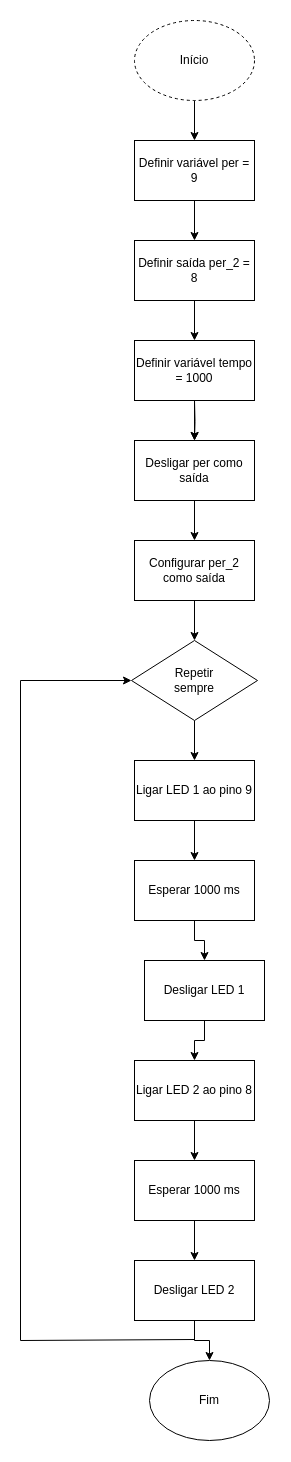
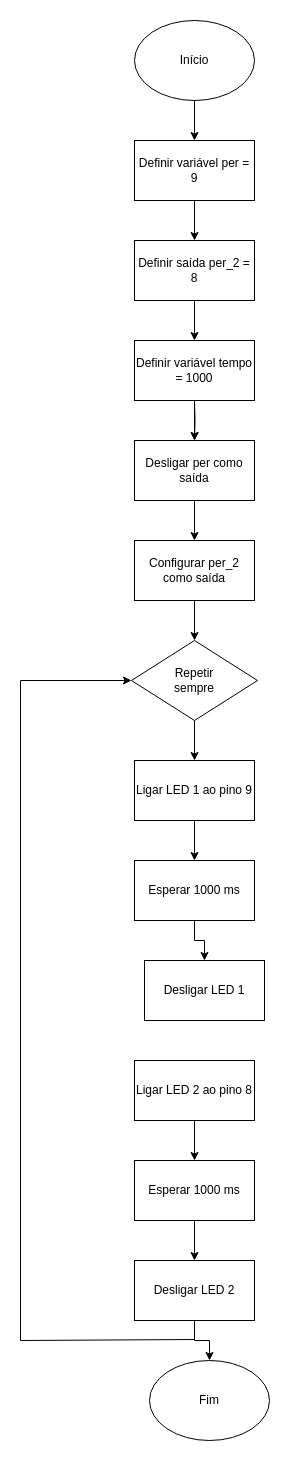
(195, 61) -> (195, 61)
(204, 1041) -> none
